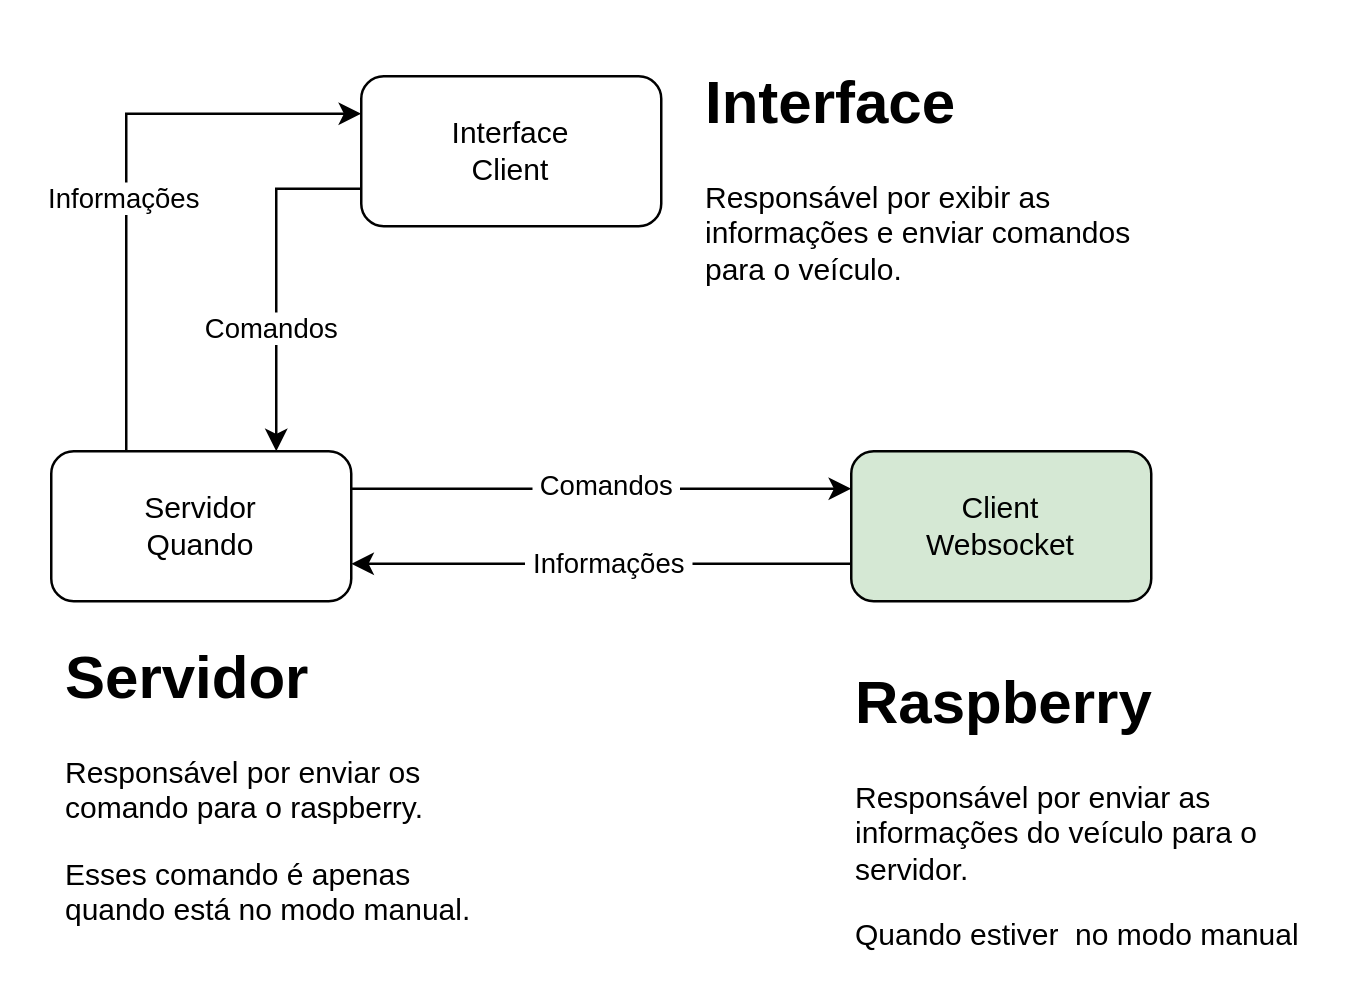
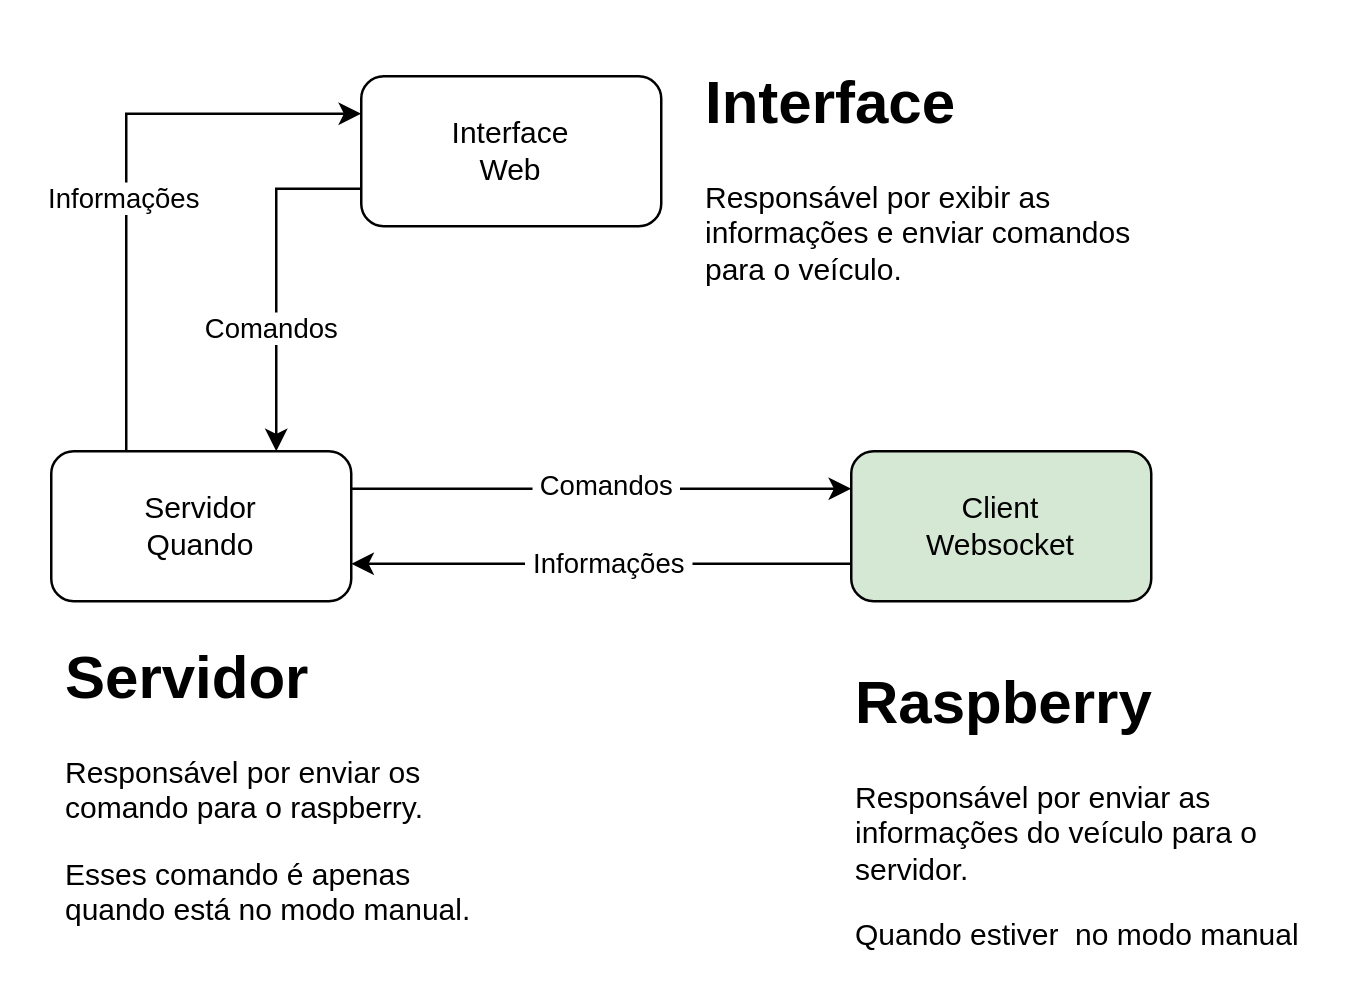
(511, 151) -> (511, 151)
